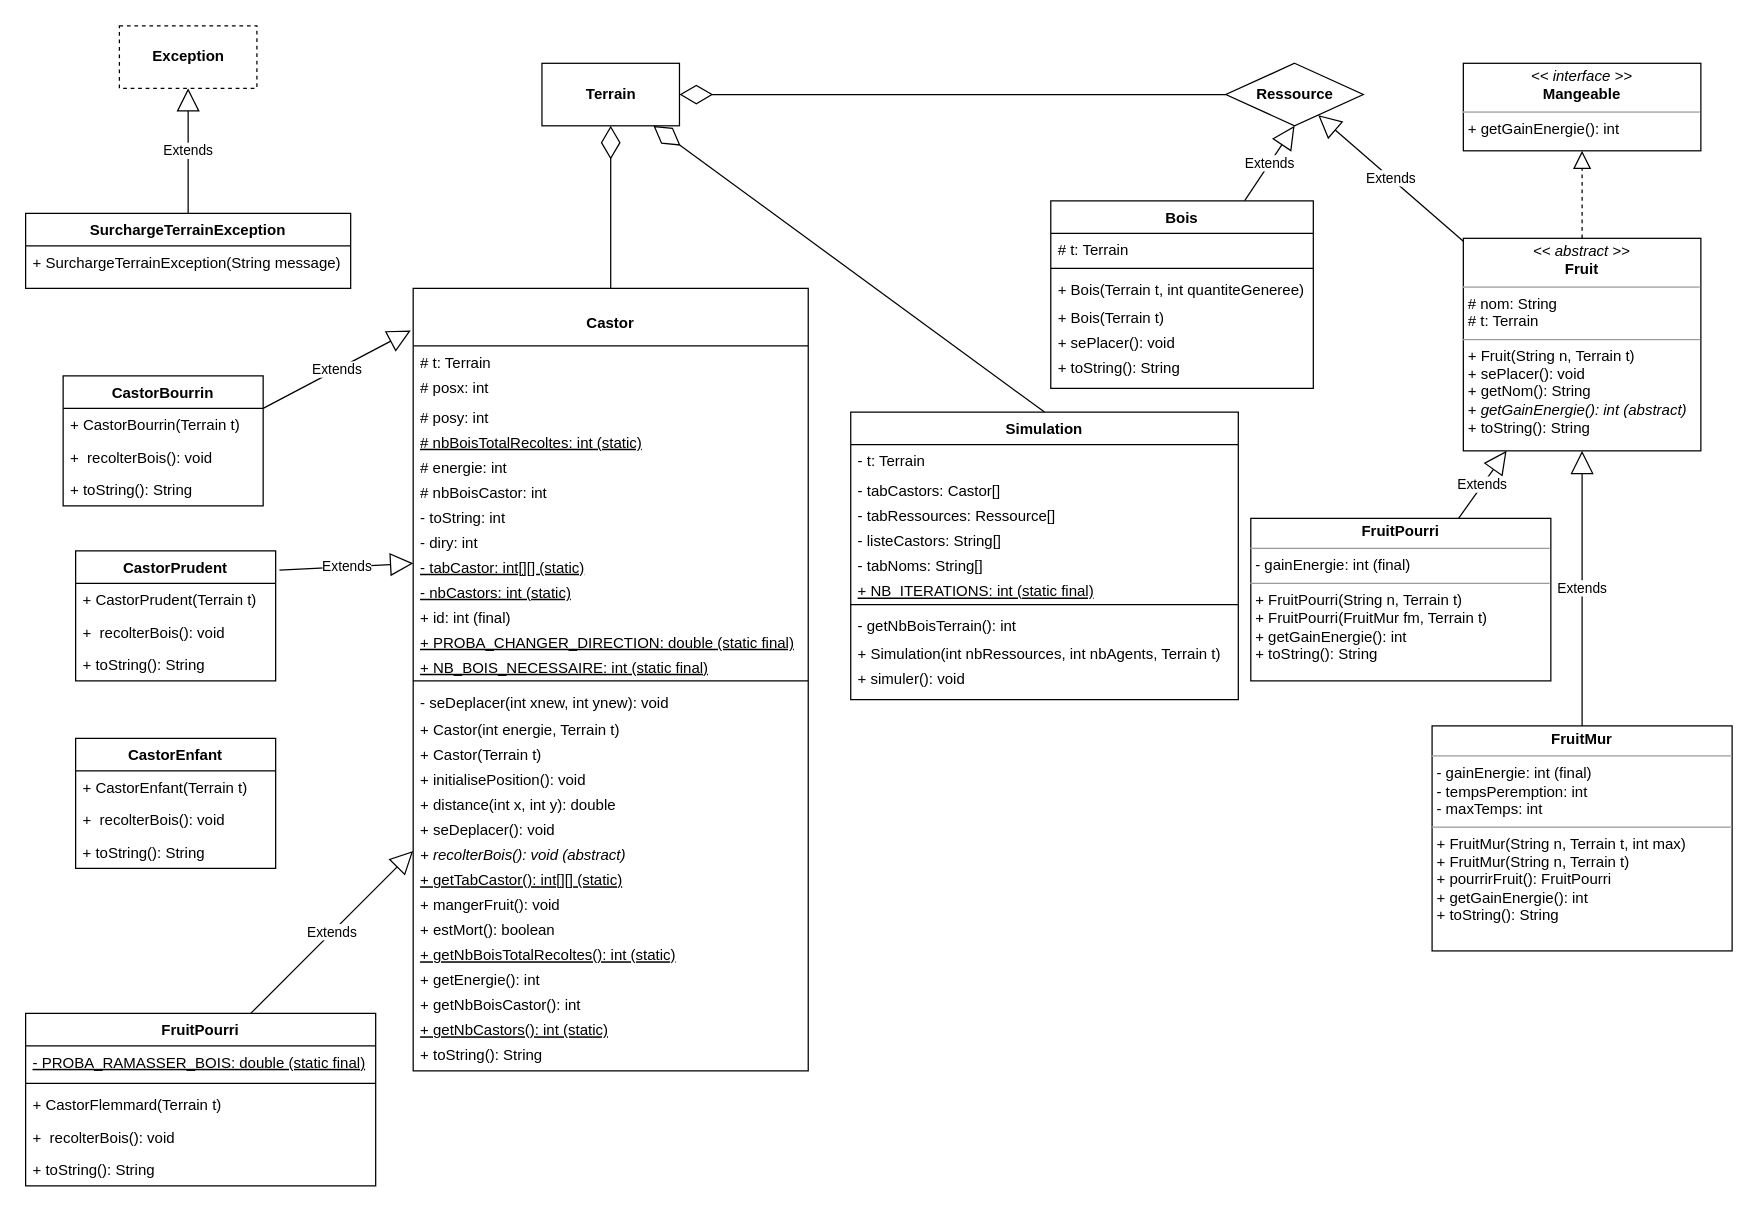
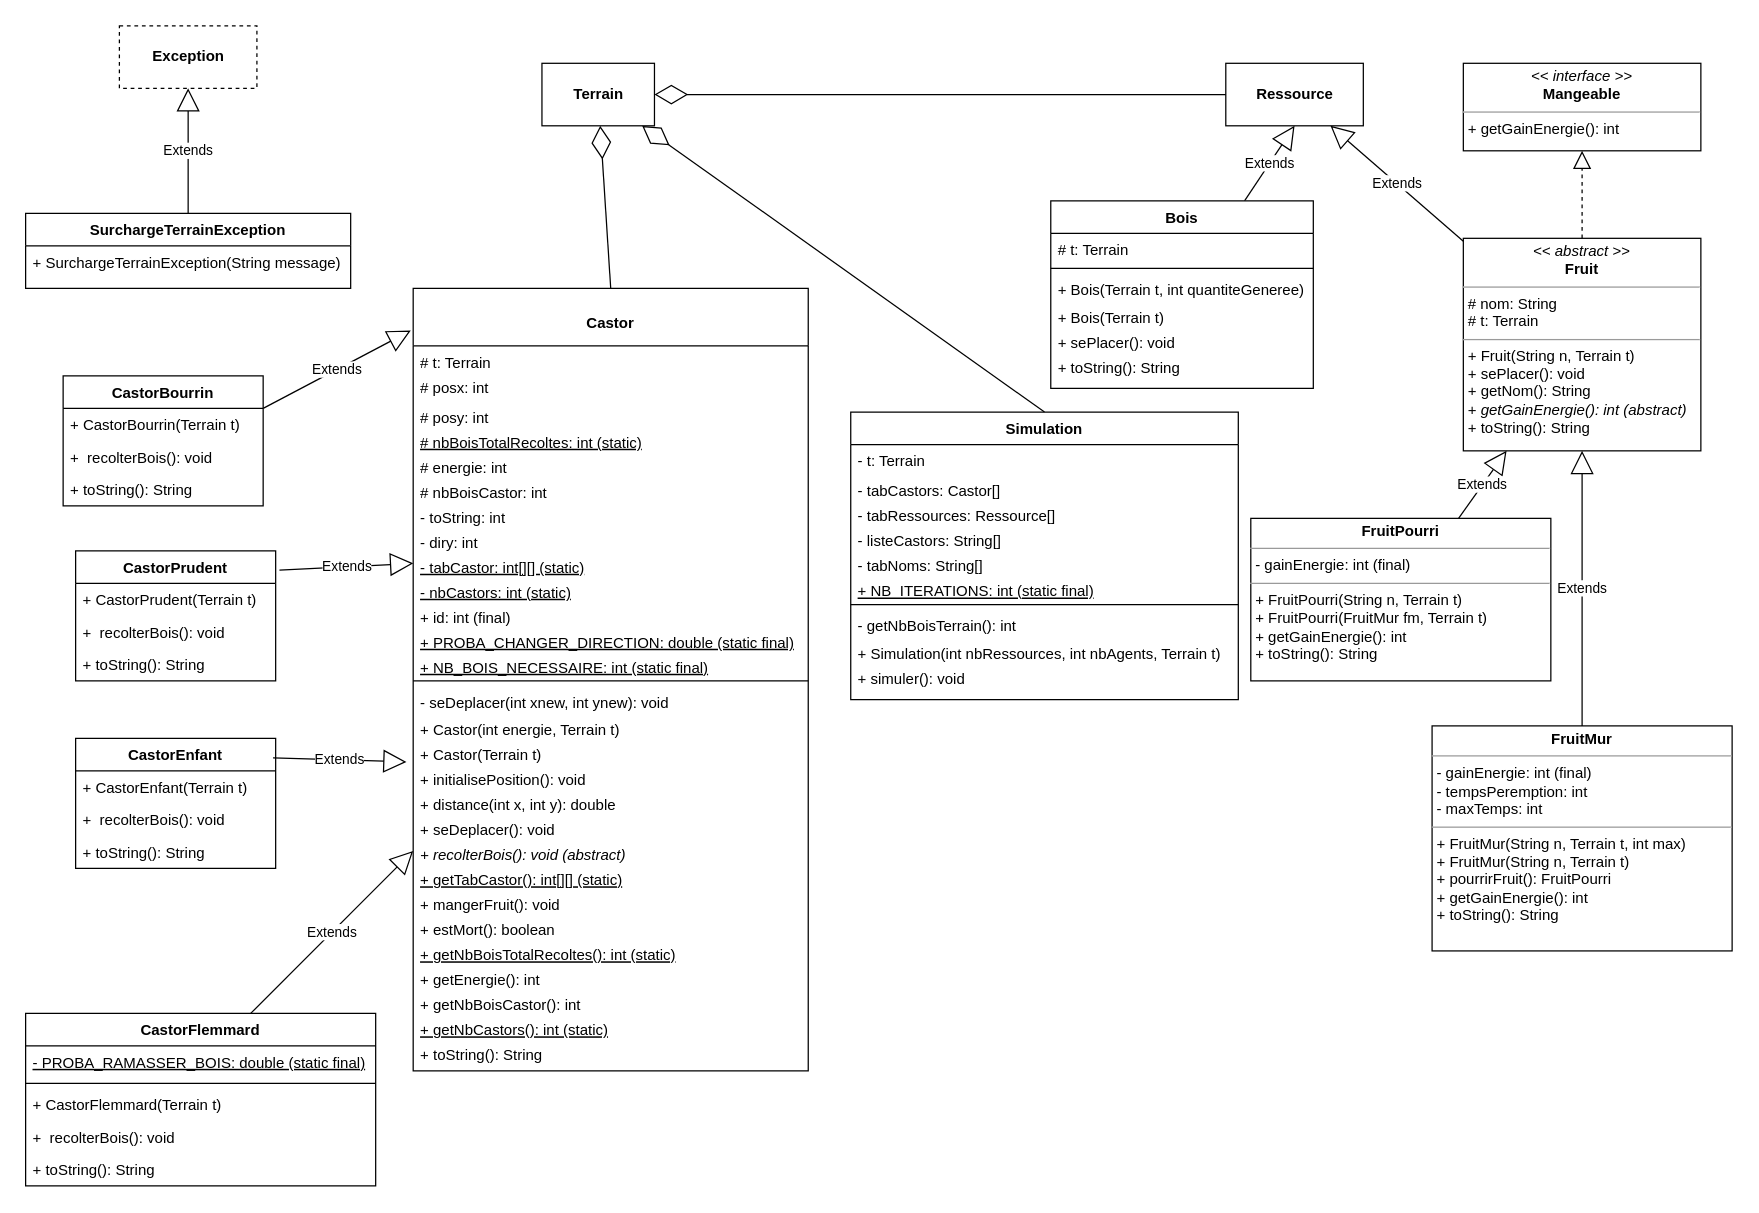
(611, 94) -> (598, 94)
(1294, 94) -> (1294, 94)
none -> (328, 759)
(200, 1030) -> (200, 1030)
